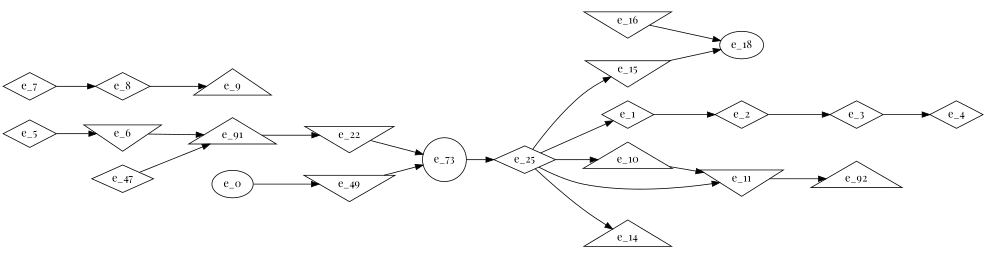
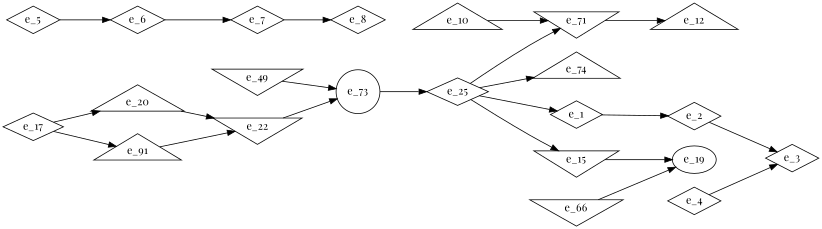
(628, 21) -> (576, 209)
(742, 45) -> (694, 160)
(233, 86) -> none
none -> (138, 102)
(903, 115) -> (740, 181)
(123, 134) -> (138, 20)
(172, 134) -> (194, 20)
(573, 160) -> none
(123, 179) -> (33, 127)
(742, 179) -> (576, 21)
(857, 179) -> (694, 21)
(233, 184) -> none
(628, 238) -> (576, 70)
